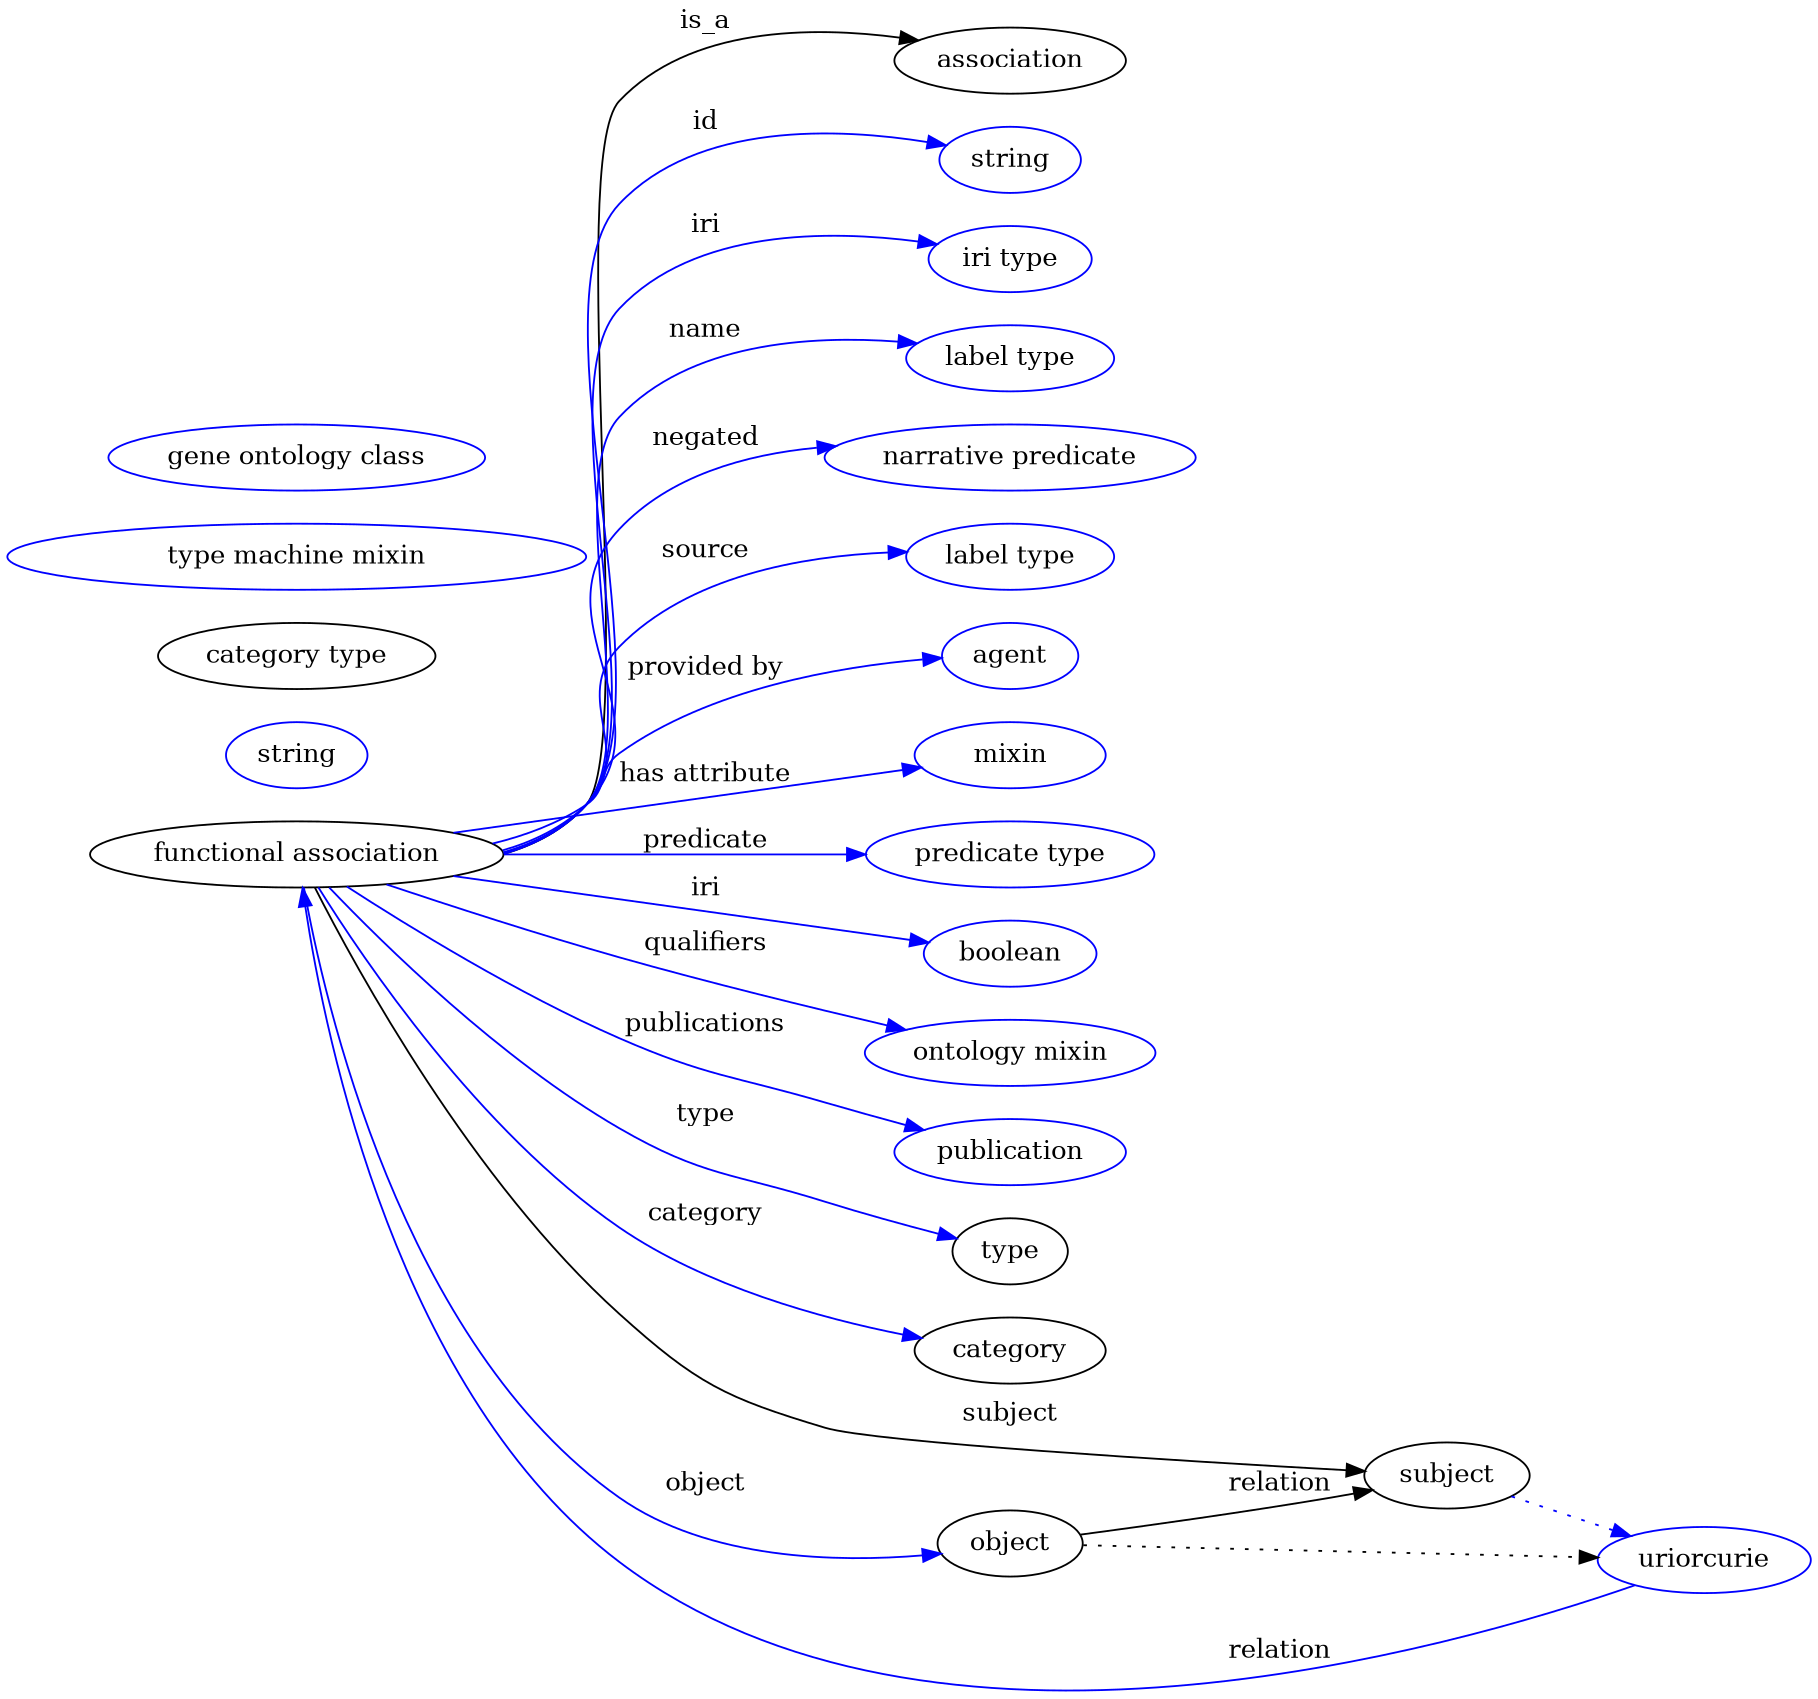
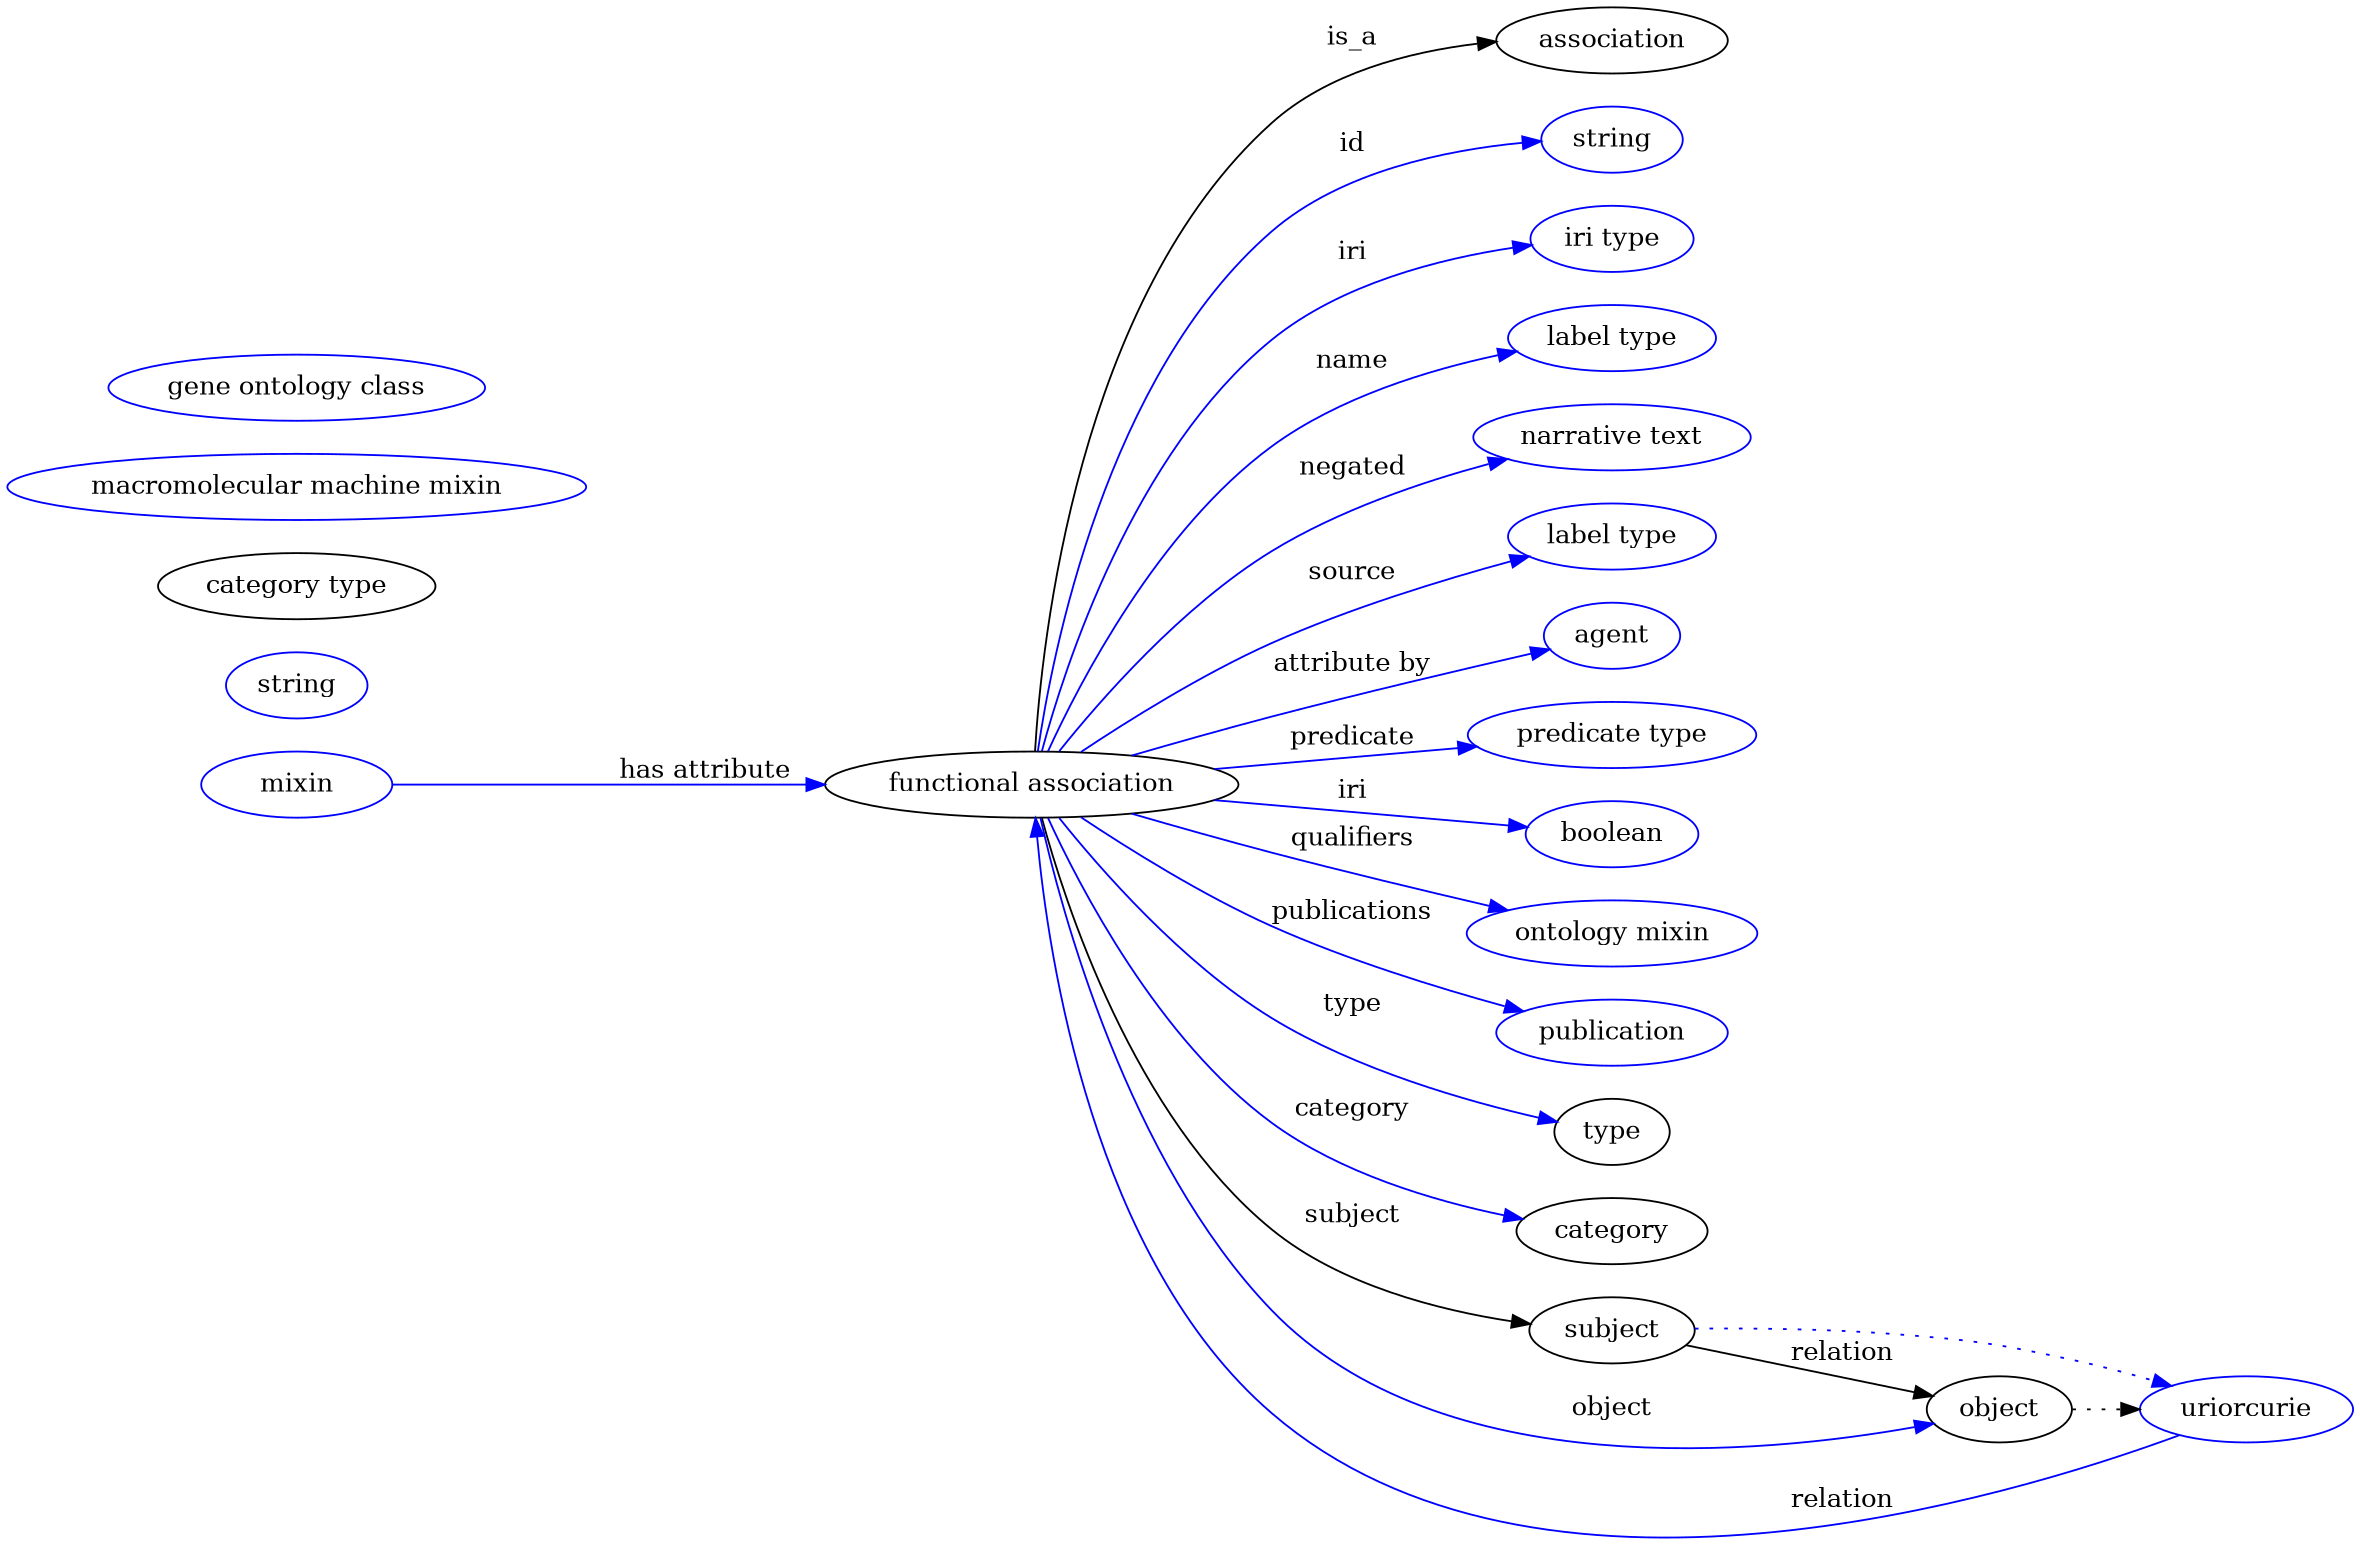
(1010, 458) -> (1612, 437)
(297, 557) -> (297, 487)
(706, 668) -> (1352, 664)
(678, 801) -> (600, 785)
(1218, 1515) -> (1800, 1369)
